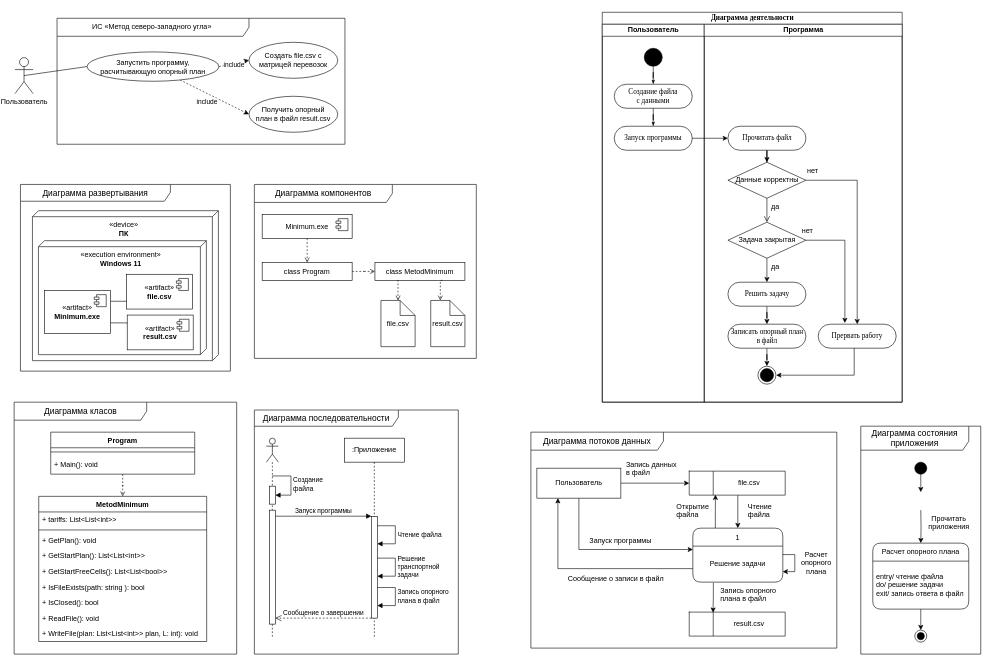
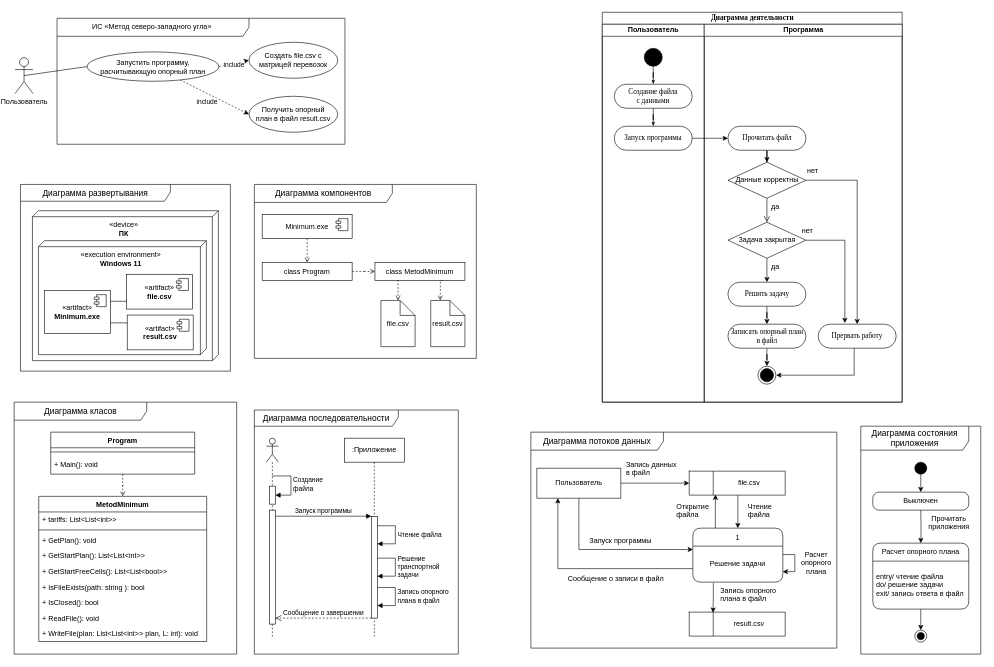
none -> (921, 501)
